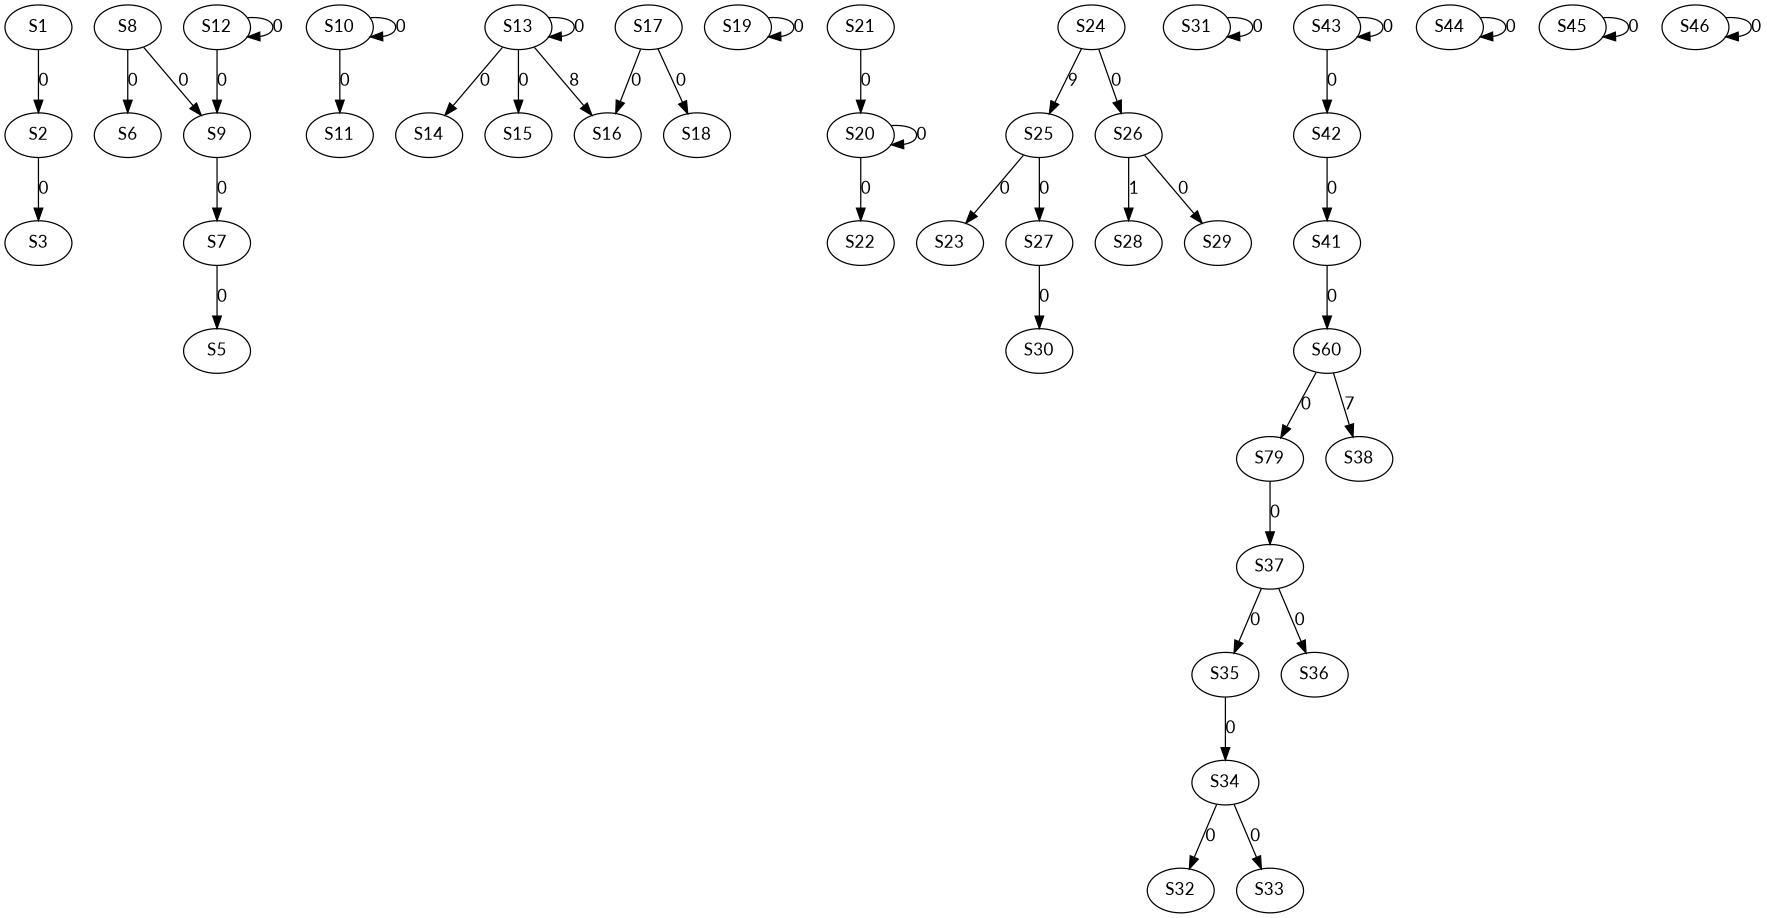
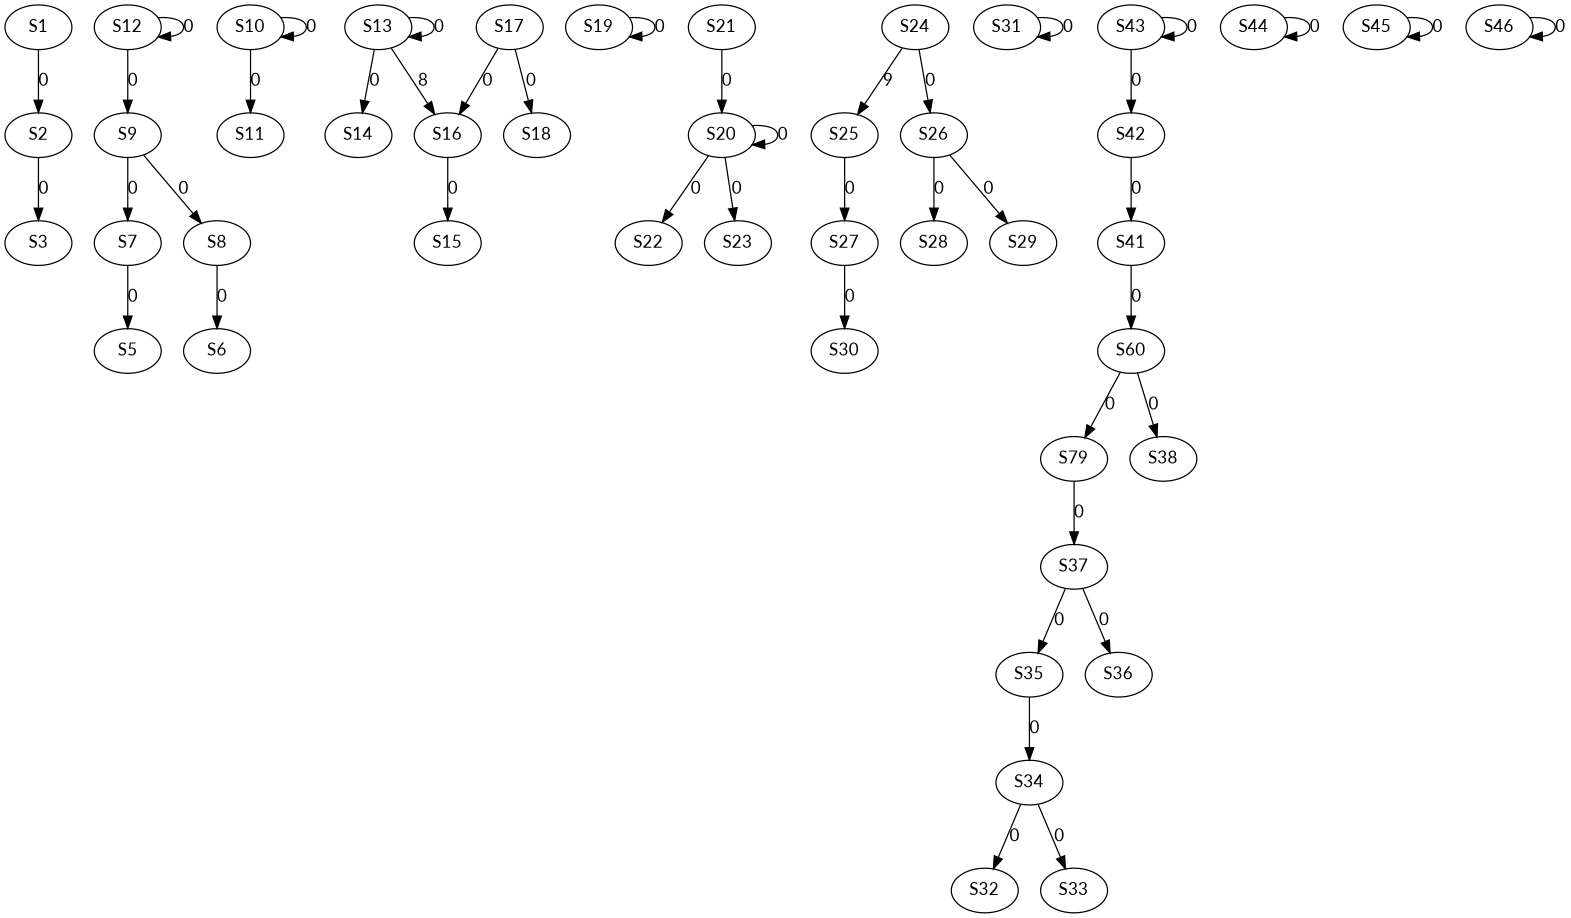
(518, 75) -> (448, 183)
(168, 76) -> (168, 184)
(999, 184) -> (729, 183)
(1134, 189) -> (940, 189)
(1350, 405) -> (1154, 405)
